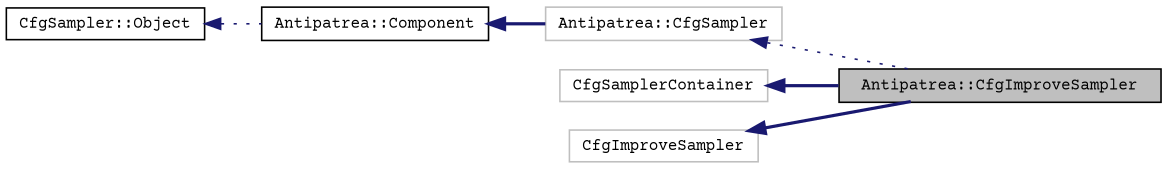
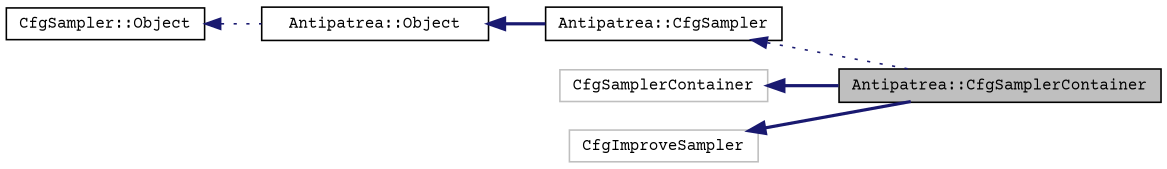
(375, 24) -> (375, 24)
(664, 24) -> (664, 24)
(1000, 86) -> (1000, 86)
